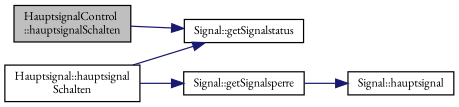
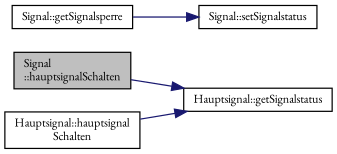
(72, 24) -> (72, 71)
(244, 31) -> (258, 100)
(156, 83) -> none
(401, 83) -> (258, 17)
